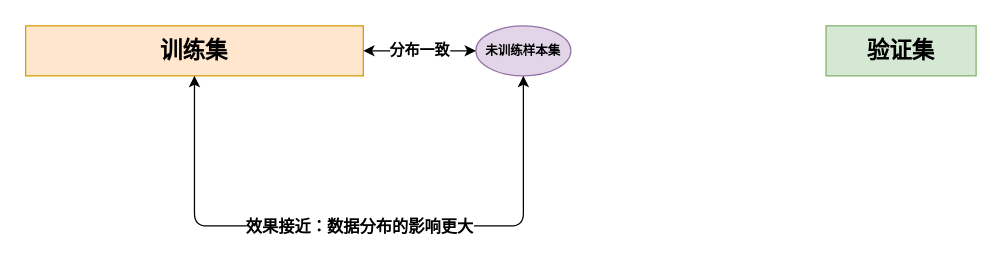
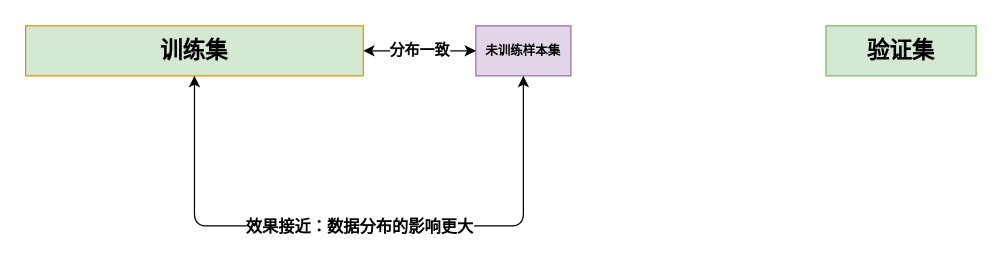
(194, 51) -> (194, 51)
(523, 51) -> (523, 51)
